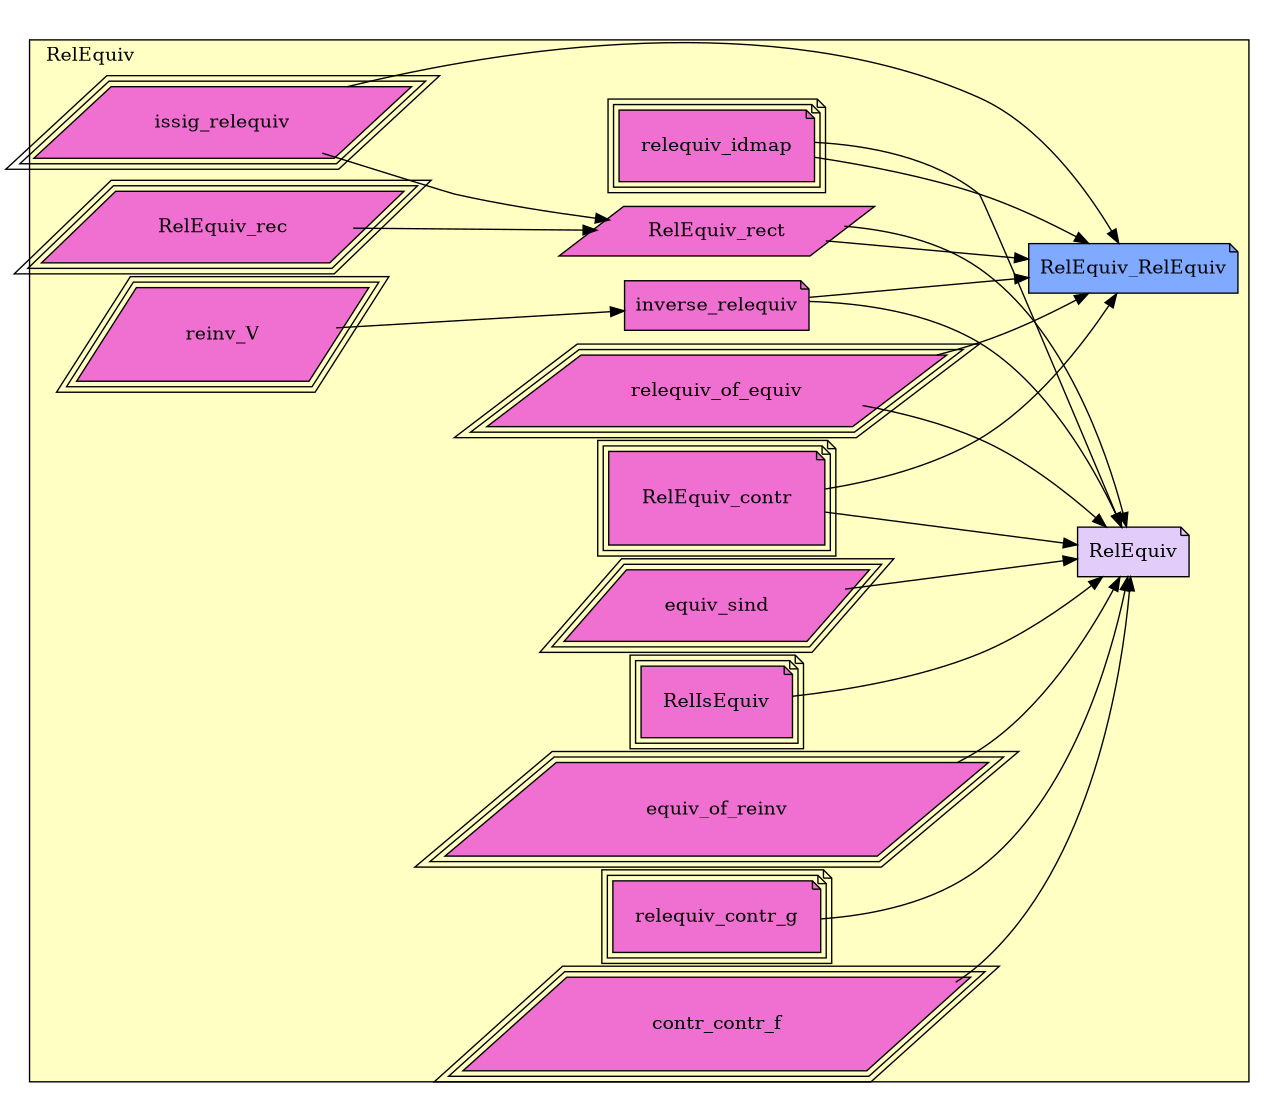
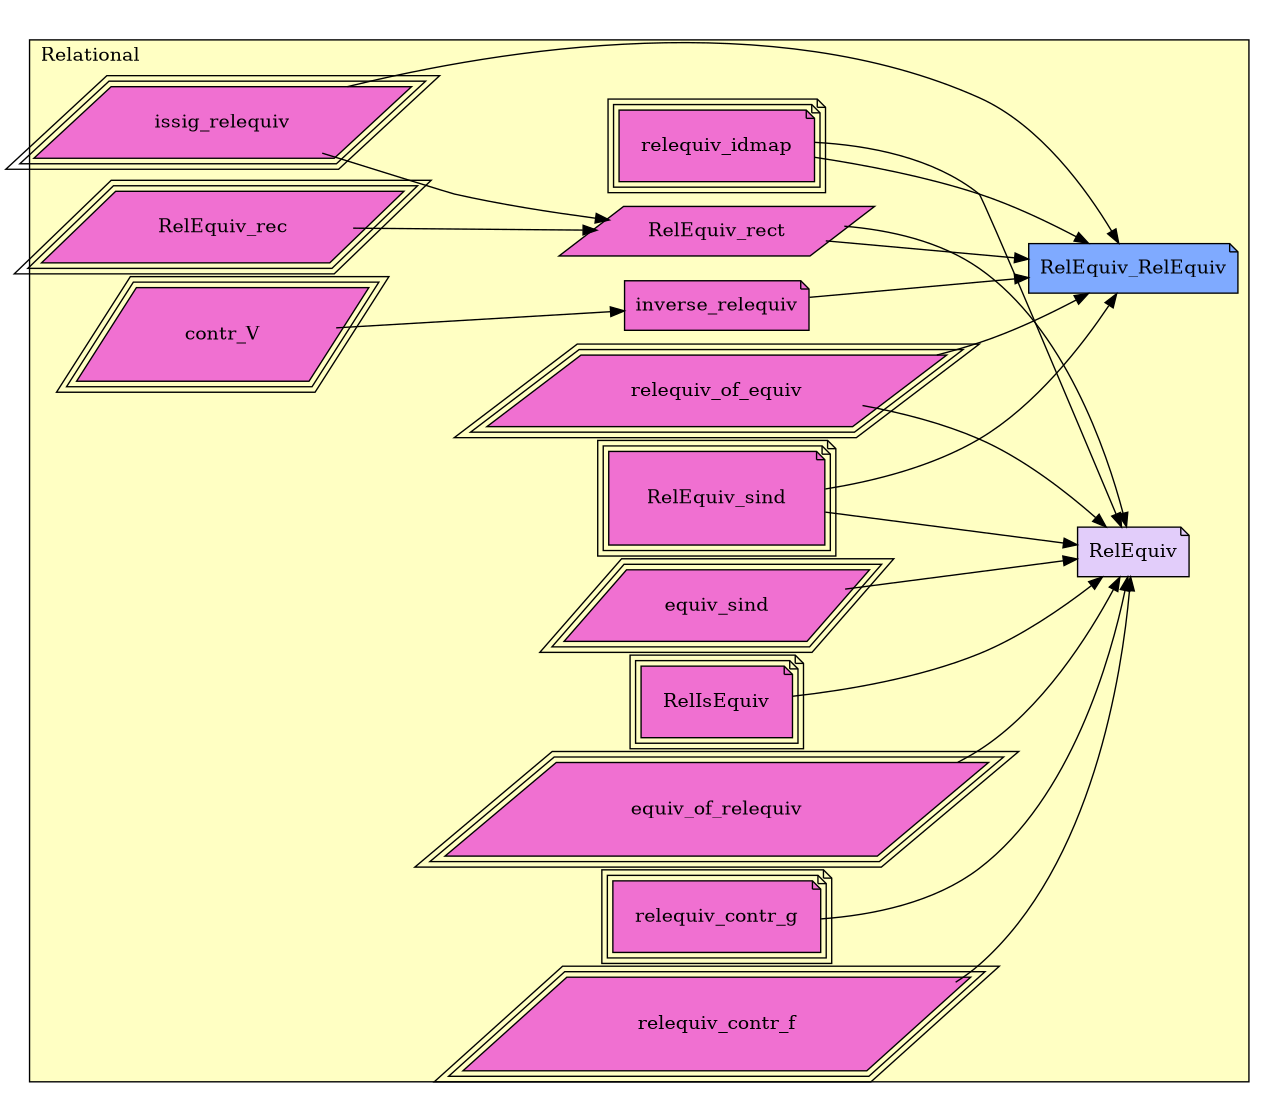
(91, 56) -> (91, 56)
(223, 334) -> (223, 334)
(998, 356) -> none
(717, 498) -> (717, 498)
(717, 809) -> (717, 809)
(717, 1024) -> (717, 1024)
